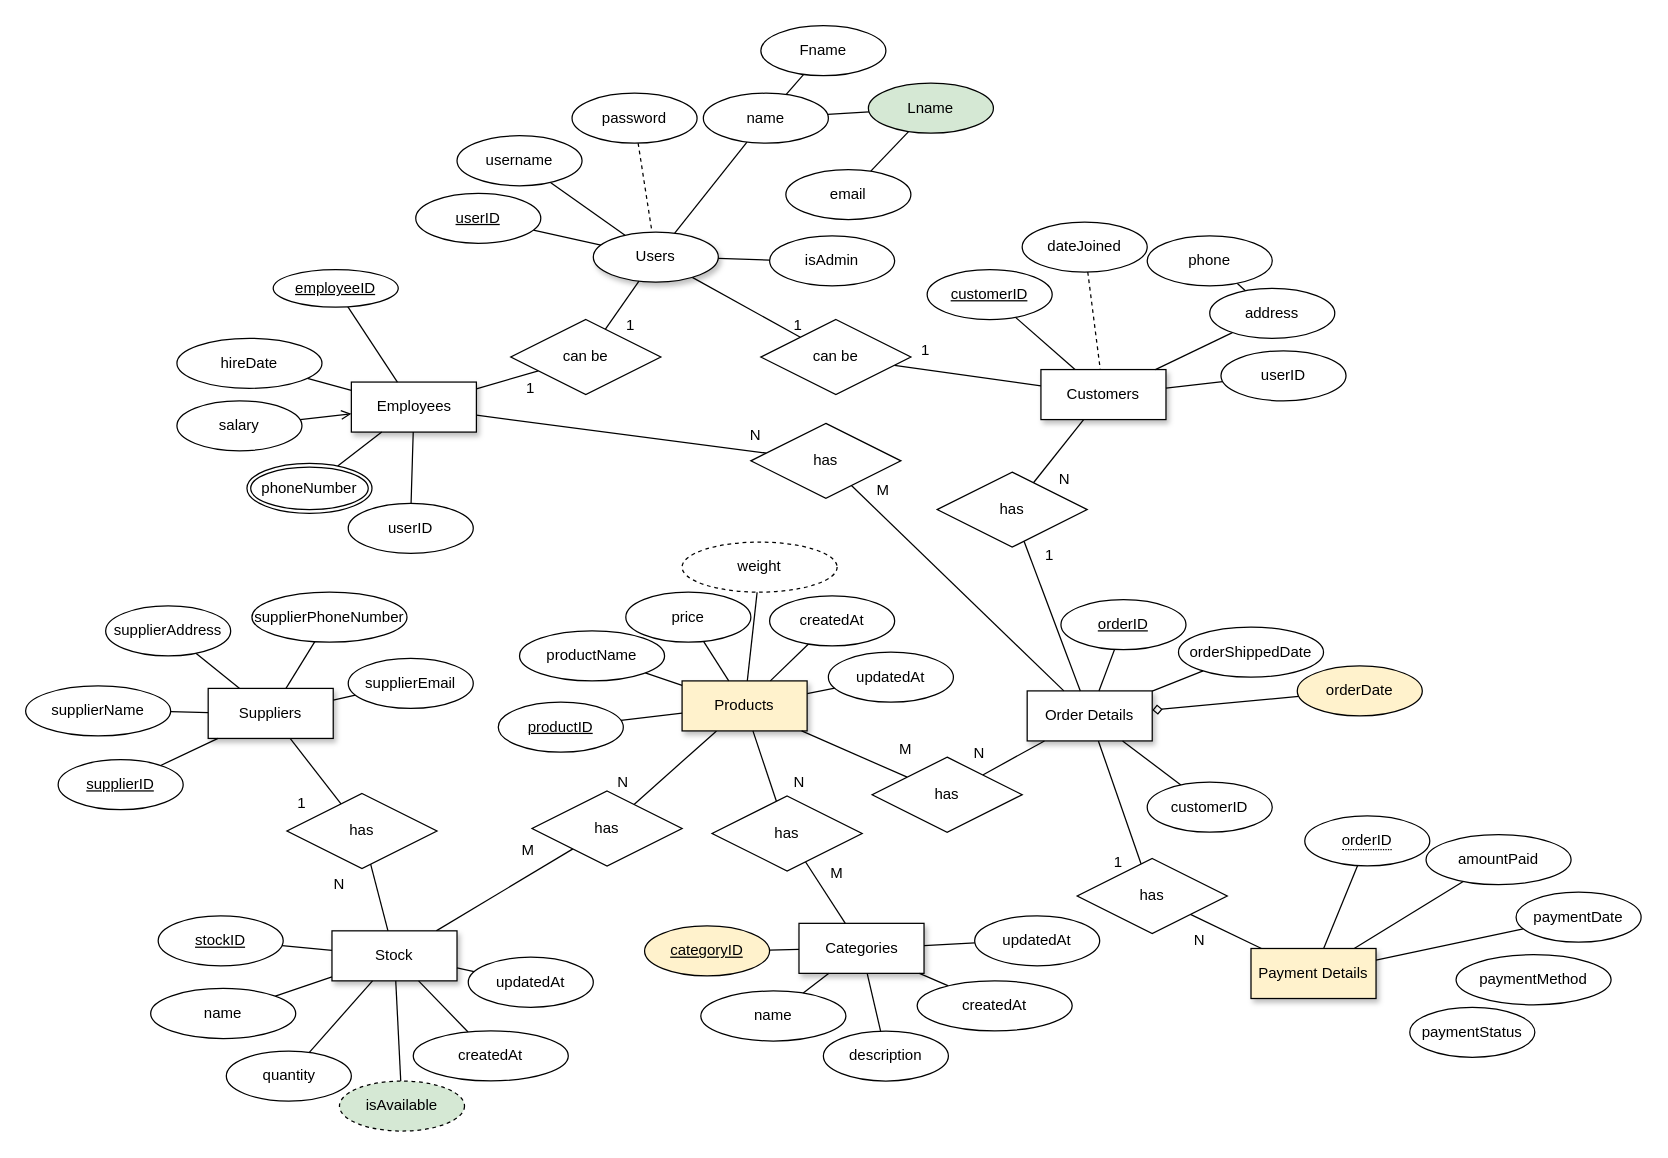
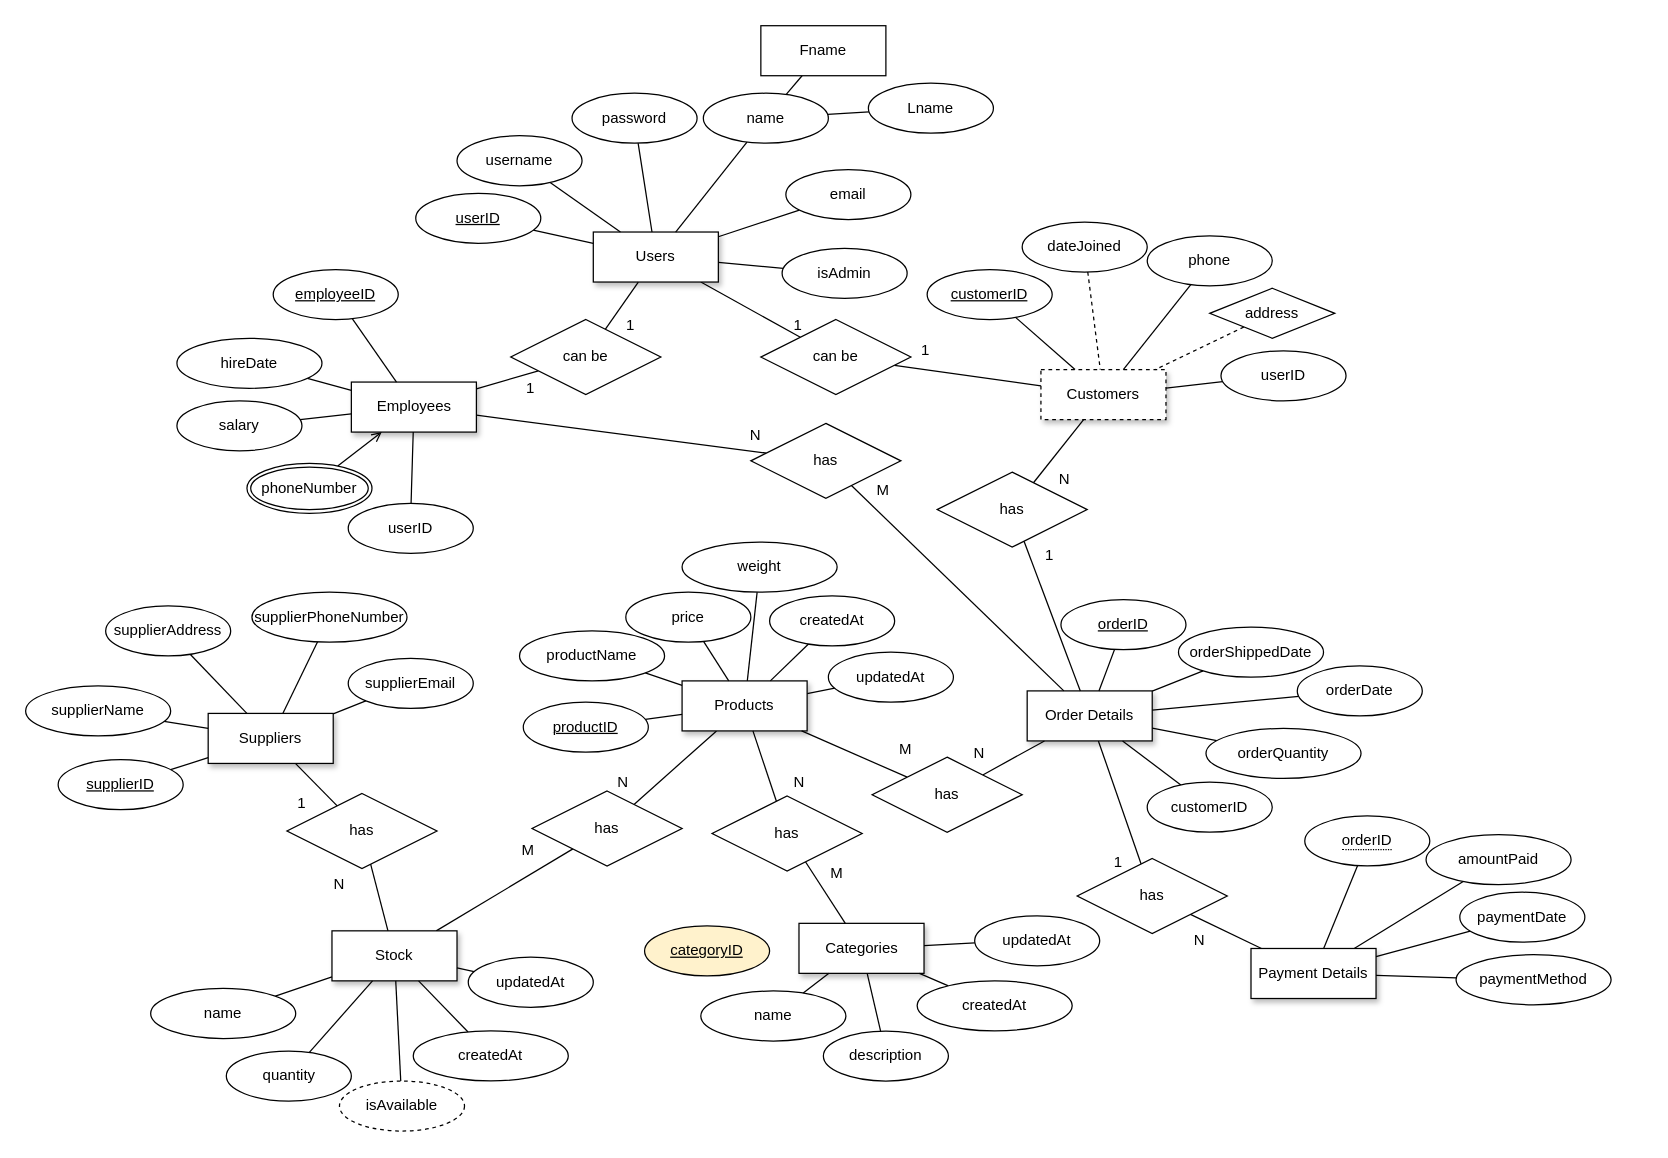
(823, 51) -> (823, 51)
(931, 108) -> (931, 108)
(889, 151) -> (759, 223)
(645, 188) -> (645, 188)
(656, 257) -> (656, 257)
(832, 261) -> (844, 273)
(1240, 286) -> (1157, 327)
(336, 288) -> (336, 294)
(1272, 313) -> (1272, 313)
(1194, 351) -> (1199, 348)
(1103, 394) -> (1103, 394)
(344, 414) -> (345, 414)
(377, 436) -> (376, 436)
(759, 567) -> (759, 567)
(1359, 691) -> (1359, 691)
(744, 706) -> (744, 706)
(1162, 709) -> (1158, 709)
(271, 713) -> (271, 738)
(561, 727) -> (586, 727)
none -> (1185, 734)
none -> (1283, 753)
(1578, 917) -> (1522, 917)
(221, 940) -> none
(307, 948) -> none
(784, 949) -> none
(1313, 973) -> (1313, 973)
none -> (1416, 976)
(1472, 1032) -> none
(402, 1106) -> (402, 1106)
